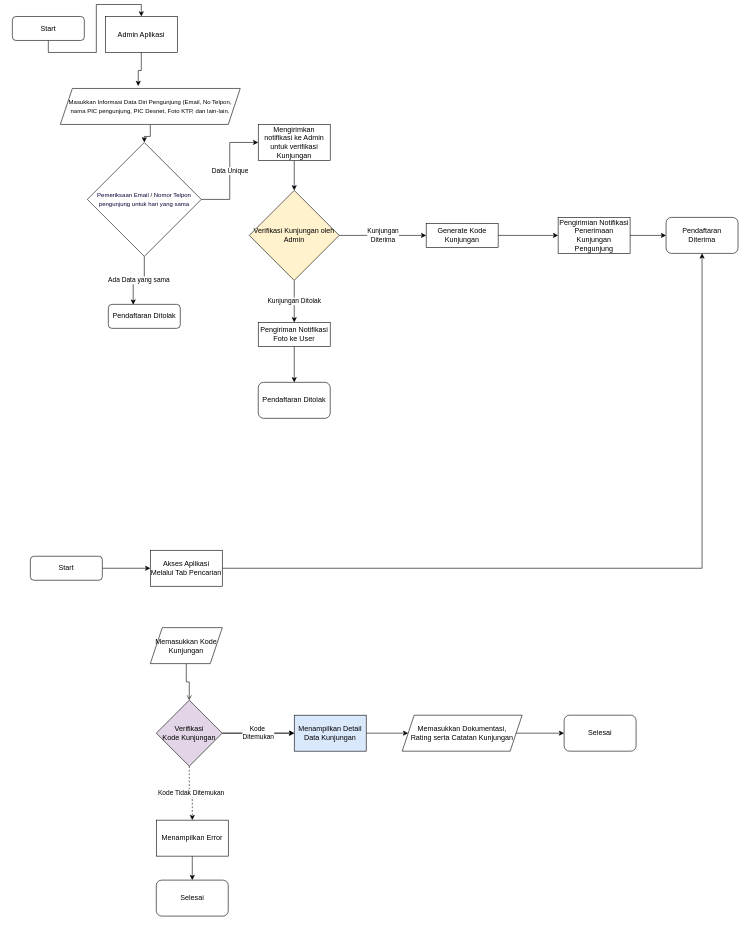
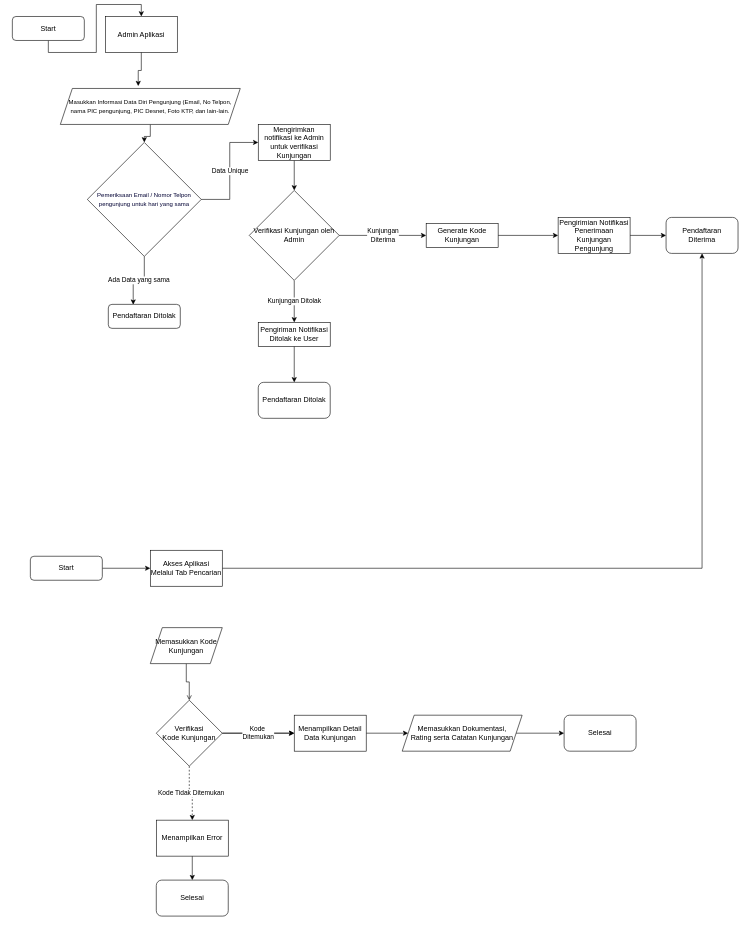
(294, 236) -> (294, 236)
(294, 335) -> (294, 335)
(189, 734) -> (189, 734)
(330, 734) -> (330, 734)
